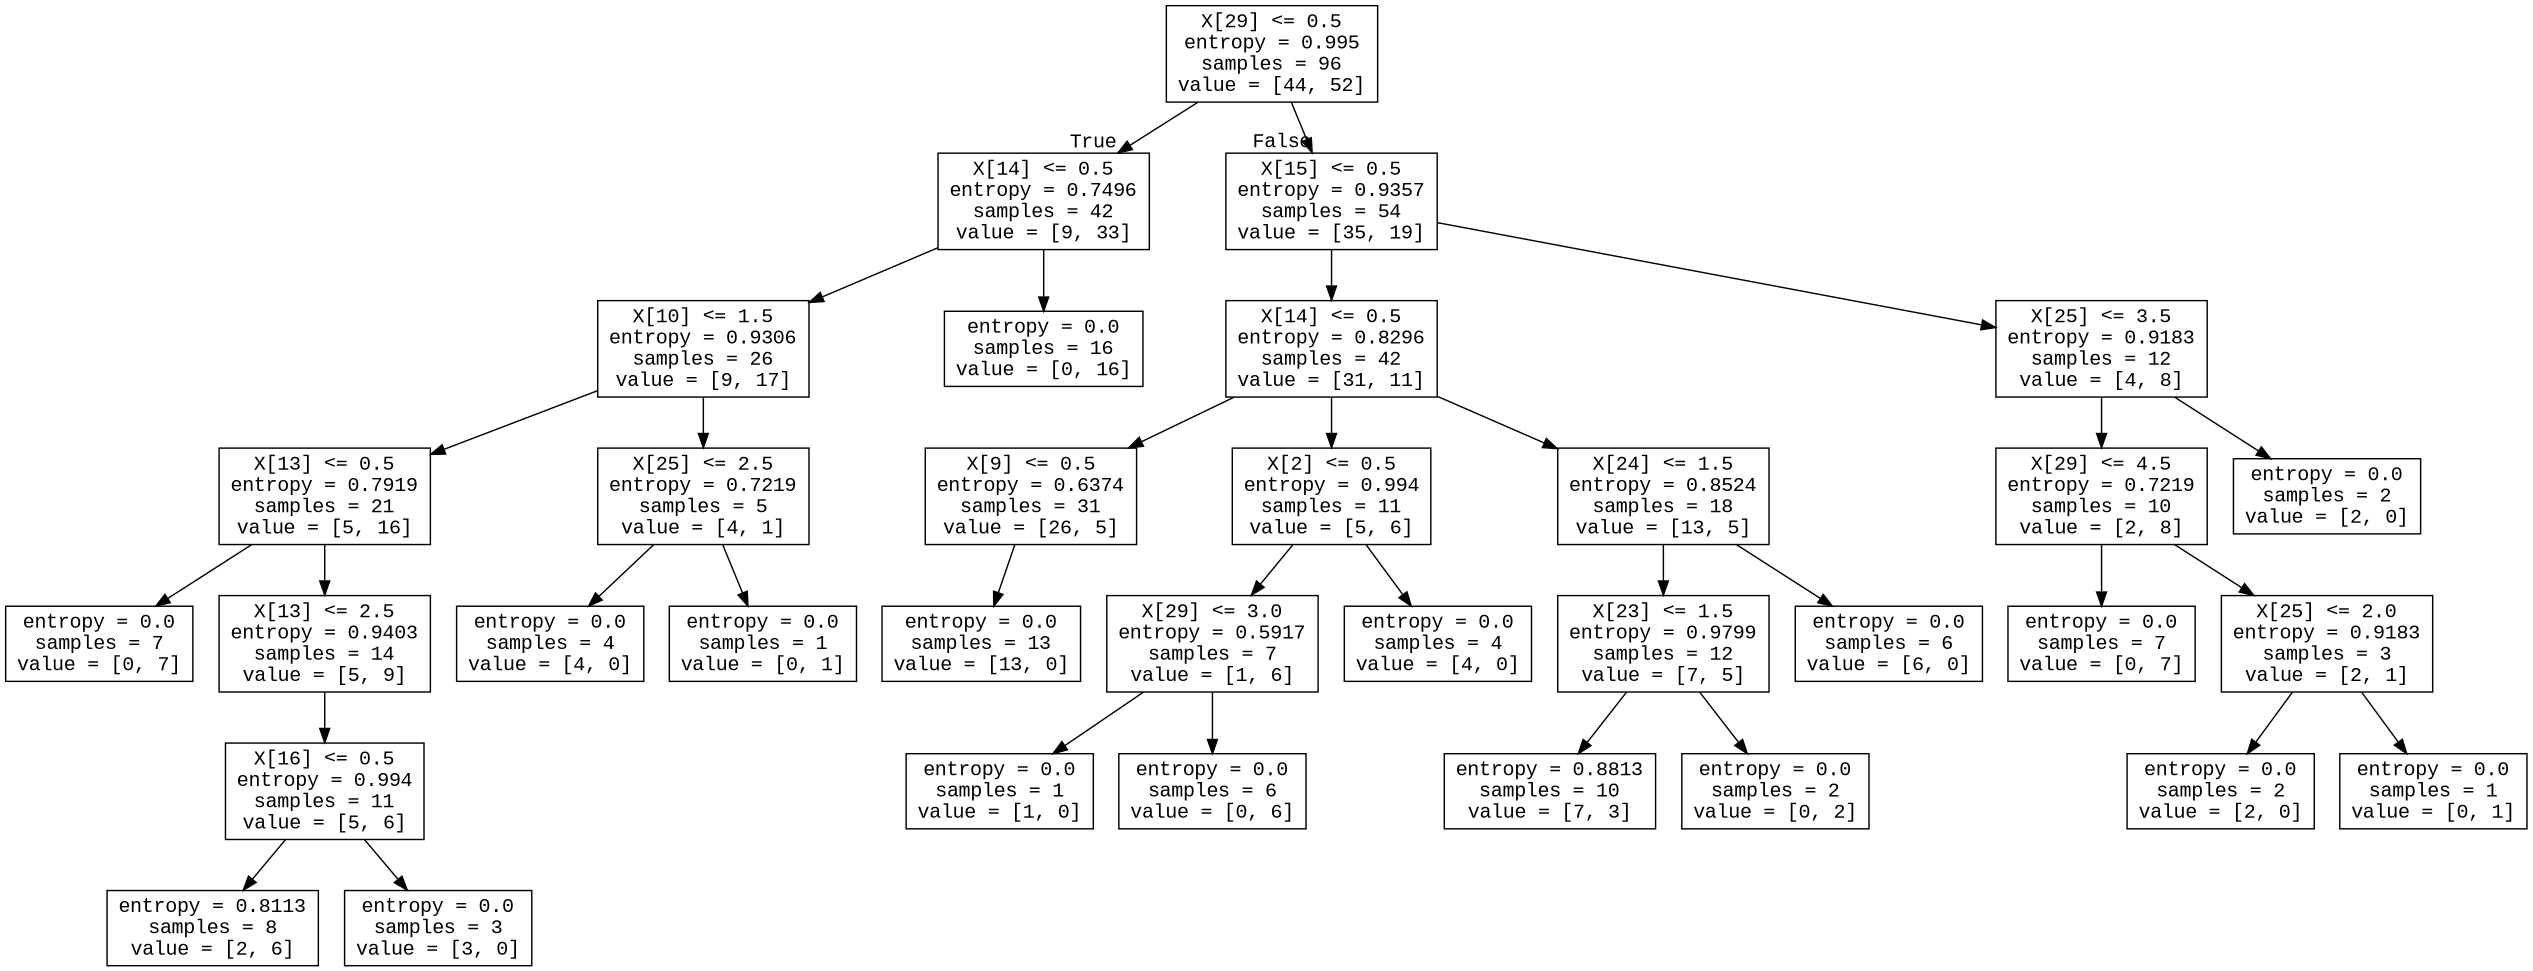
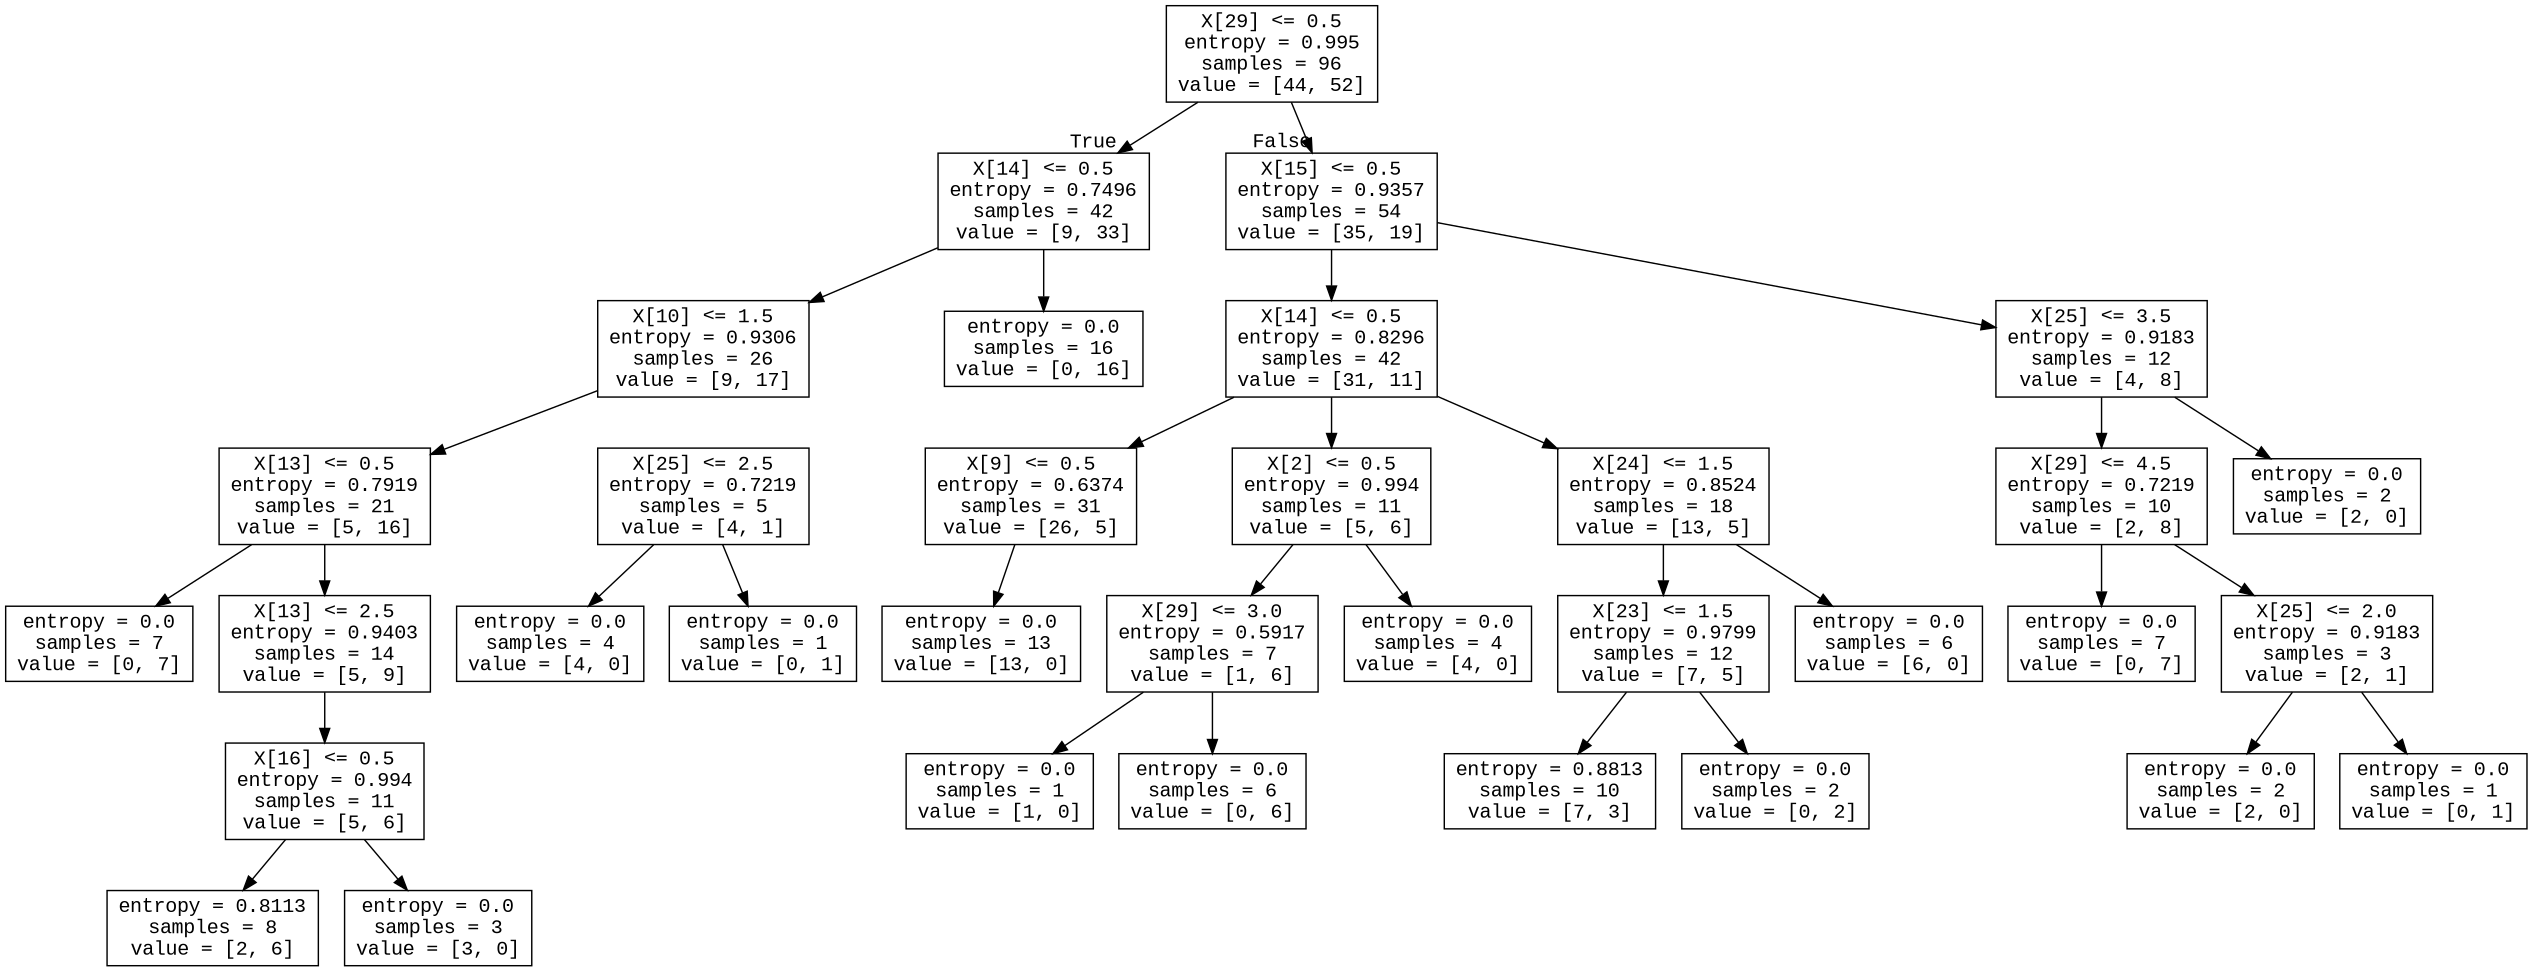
(703, 415) -> none
